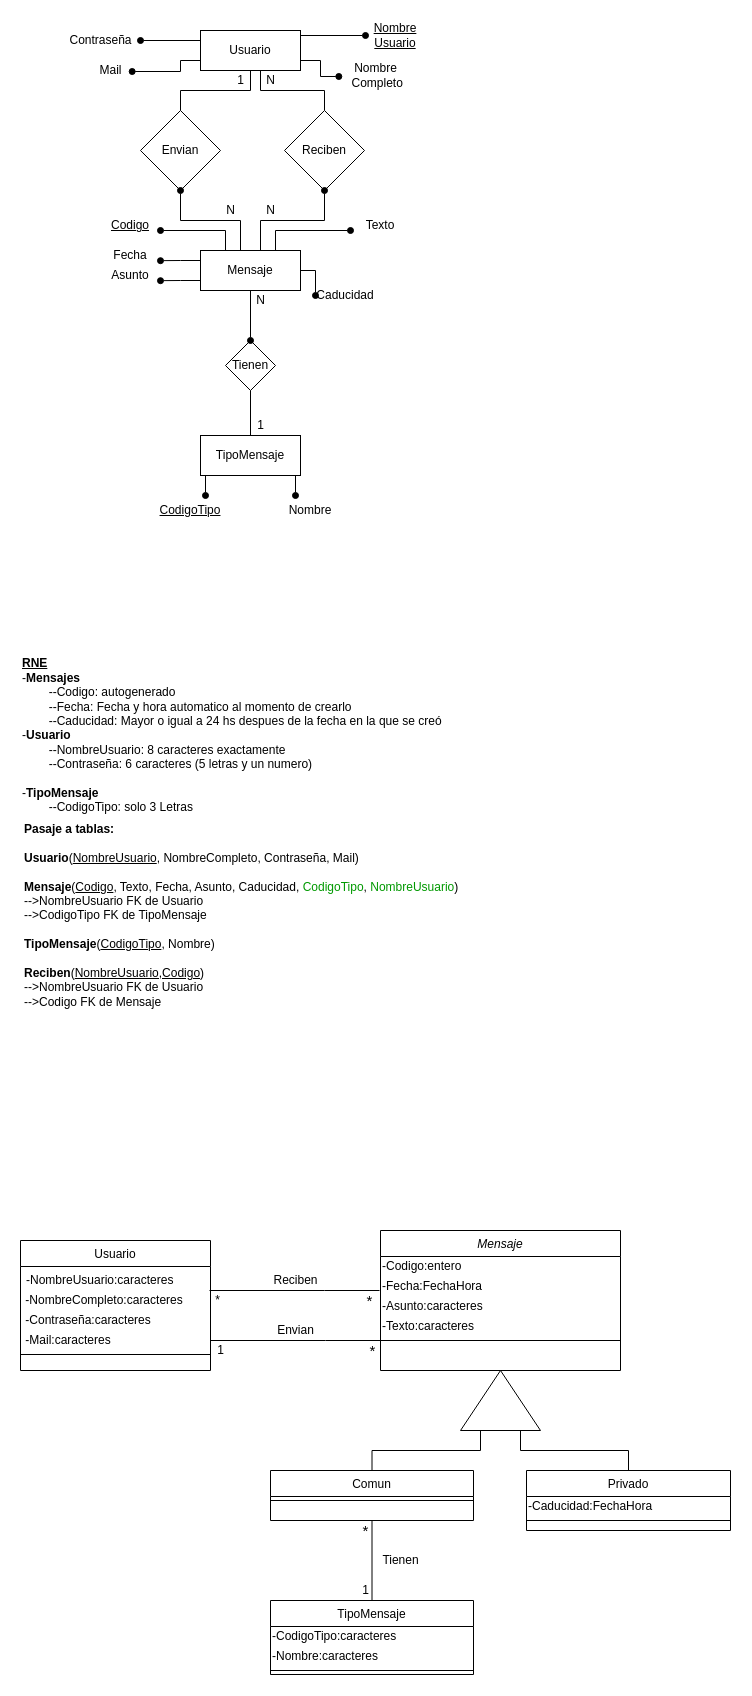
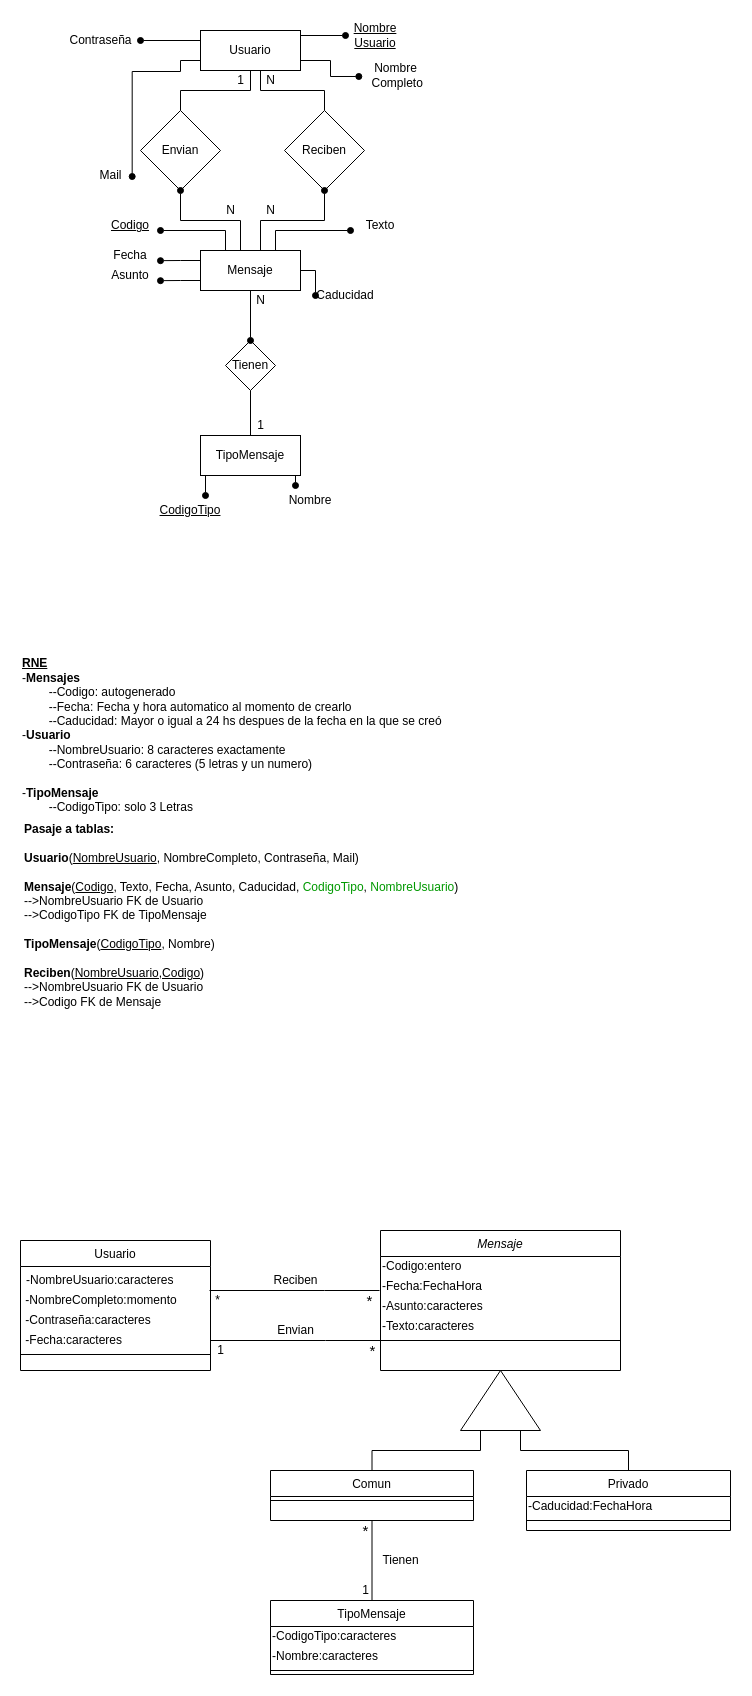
(396, 36) -> (376, 36)
(111, 71) -> (111, 176)
(376, 76) -> (396, 76)
(311, 511) -> (311, 501)
(107, 1301) -> (97, 1301)
(72, 1341) -> (78, 1341)
